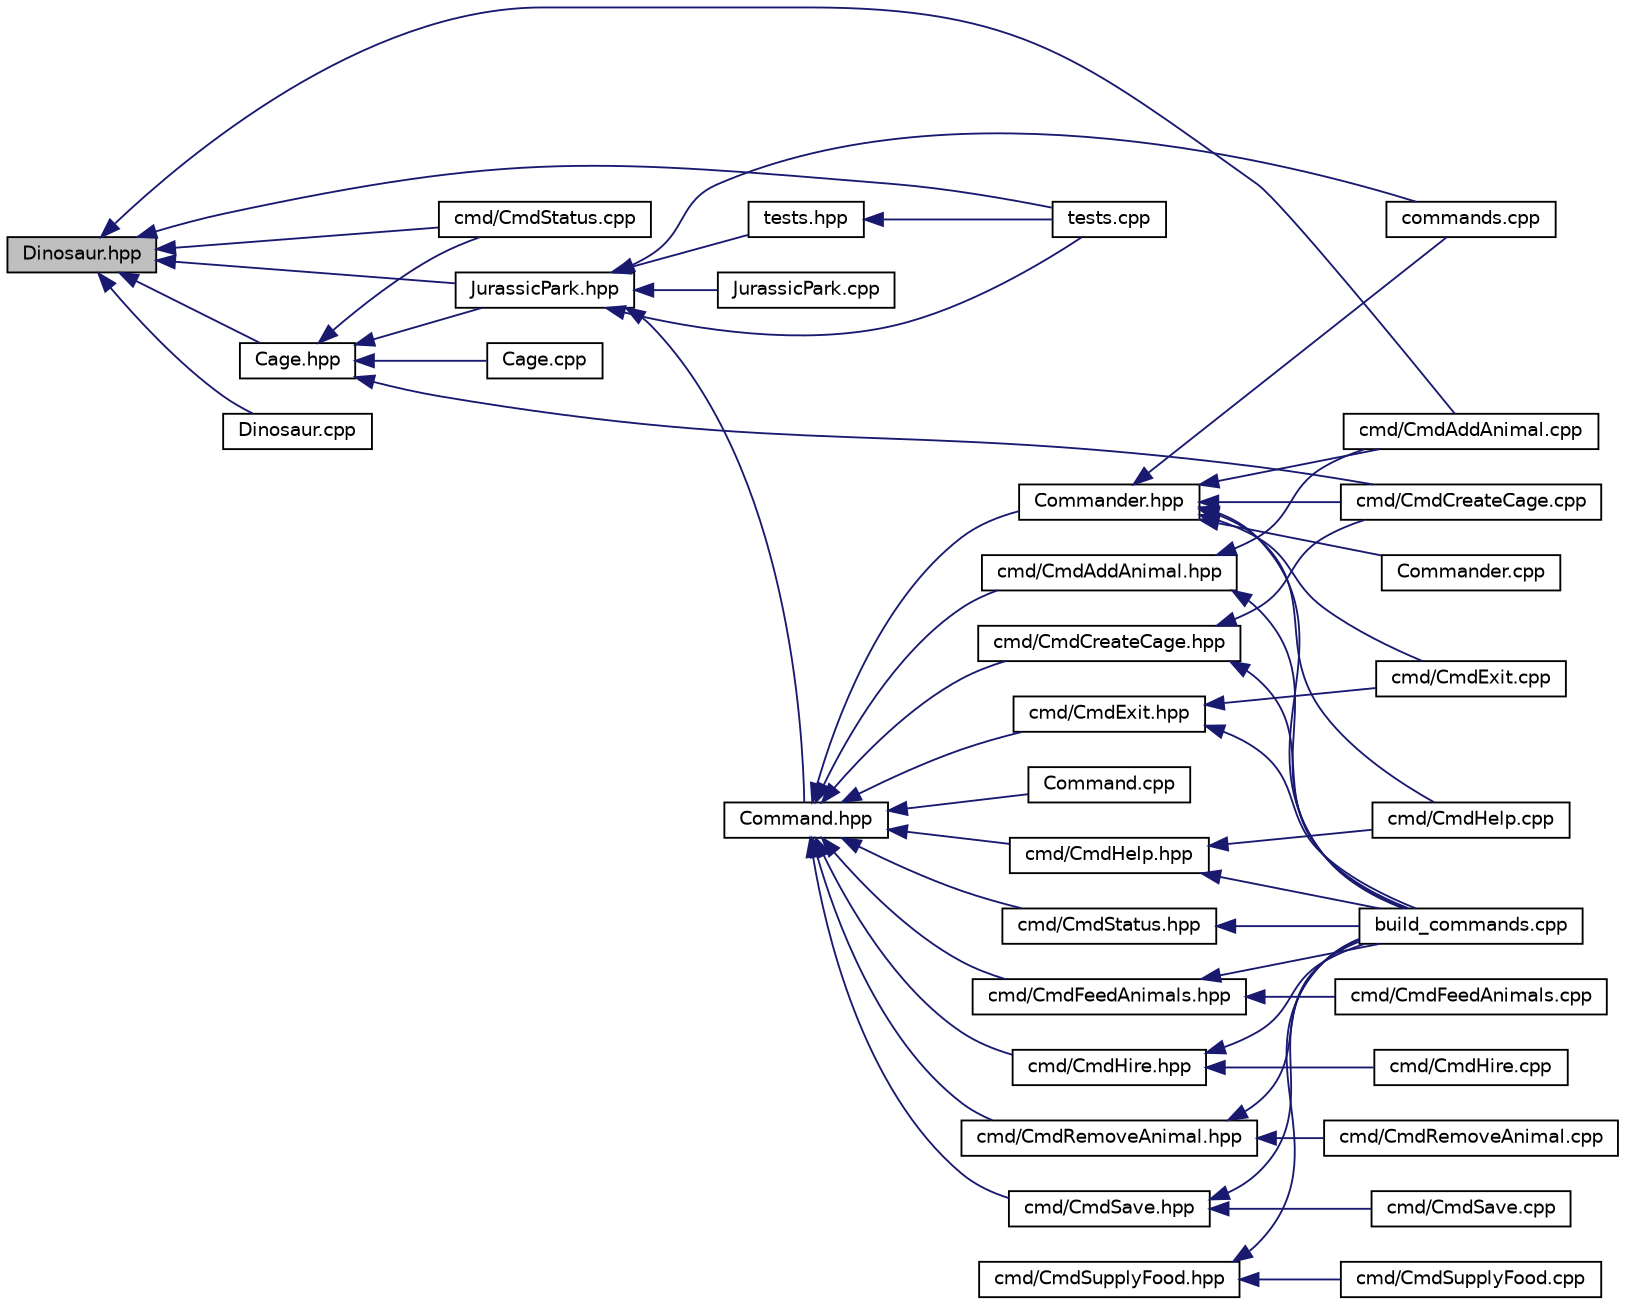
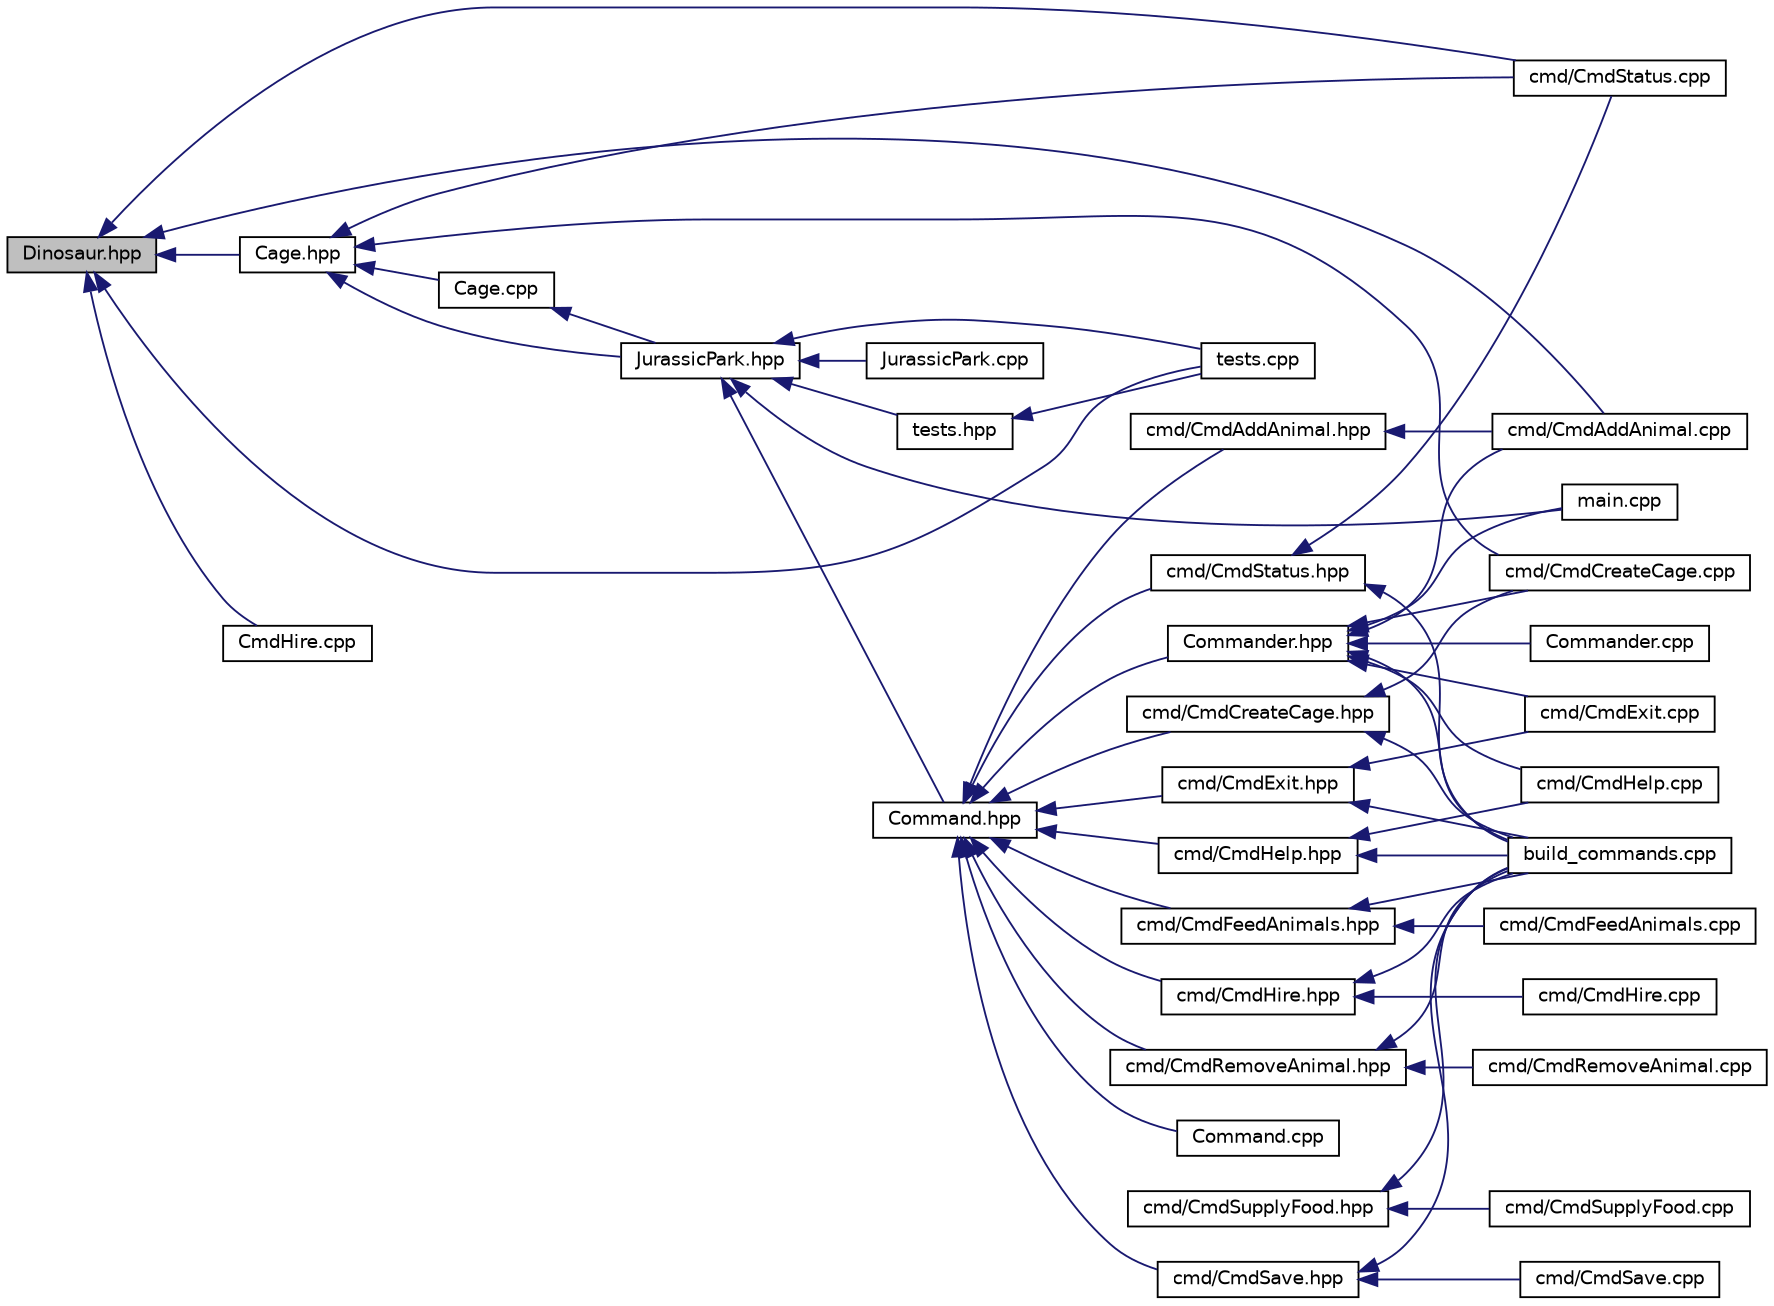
(1471, 219) -> (1620, 502)
(315, 273) -> (612, 328)
none -> (1493, 344)
(298, 431) -> (298, 643)
(1293, 773) -> none
